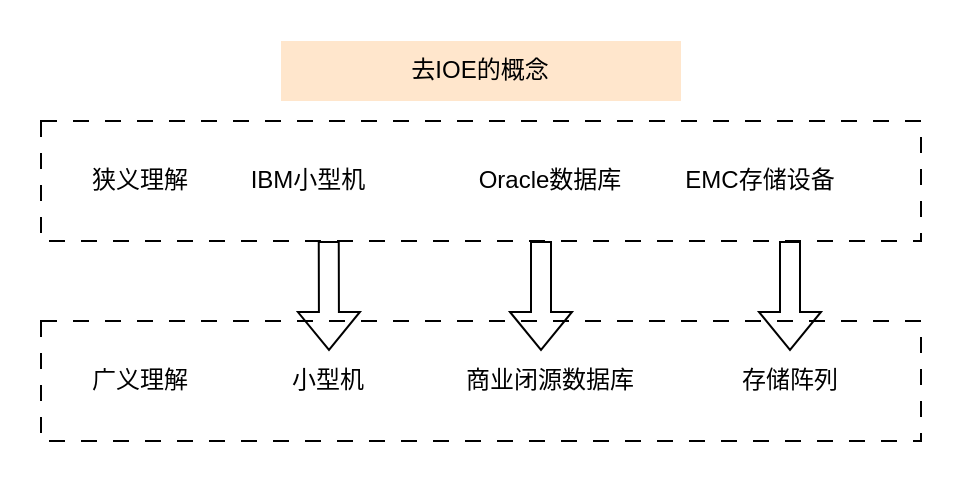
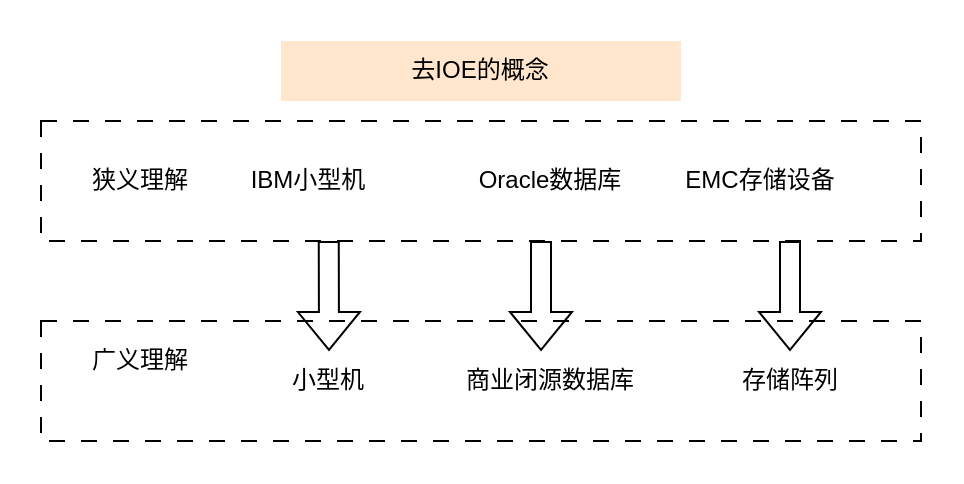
(141, 381) -> (141, 361)
